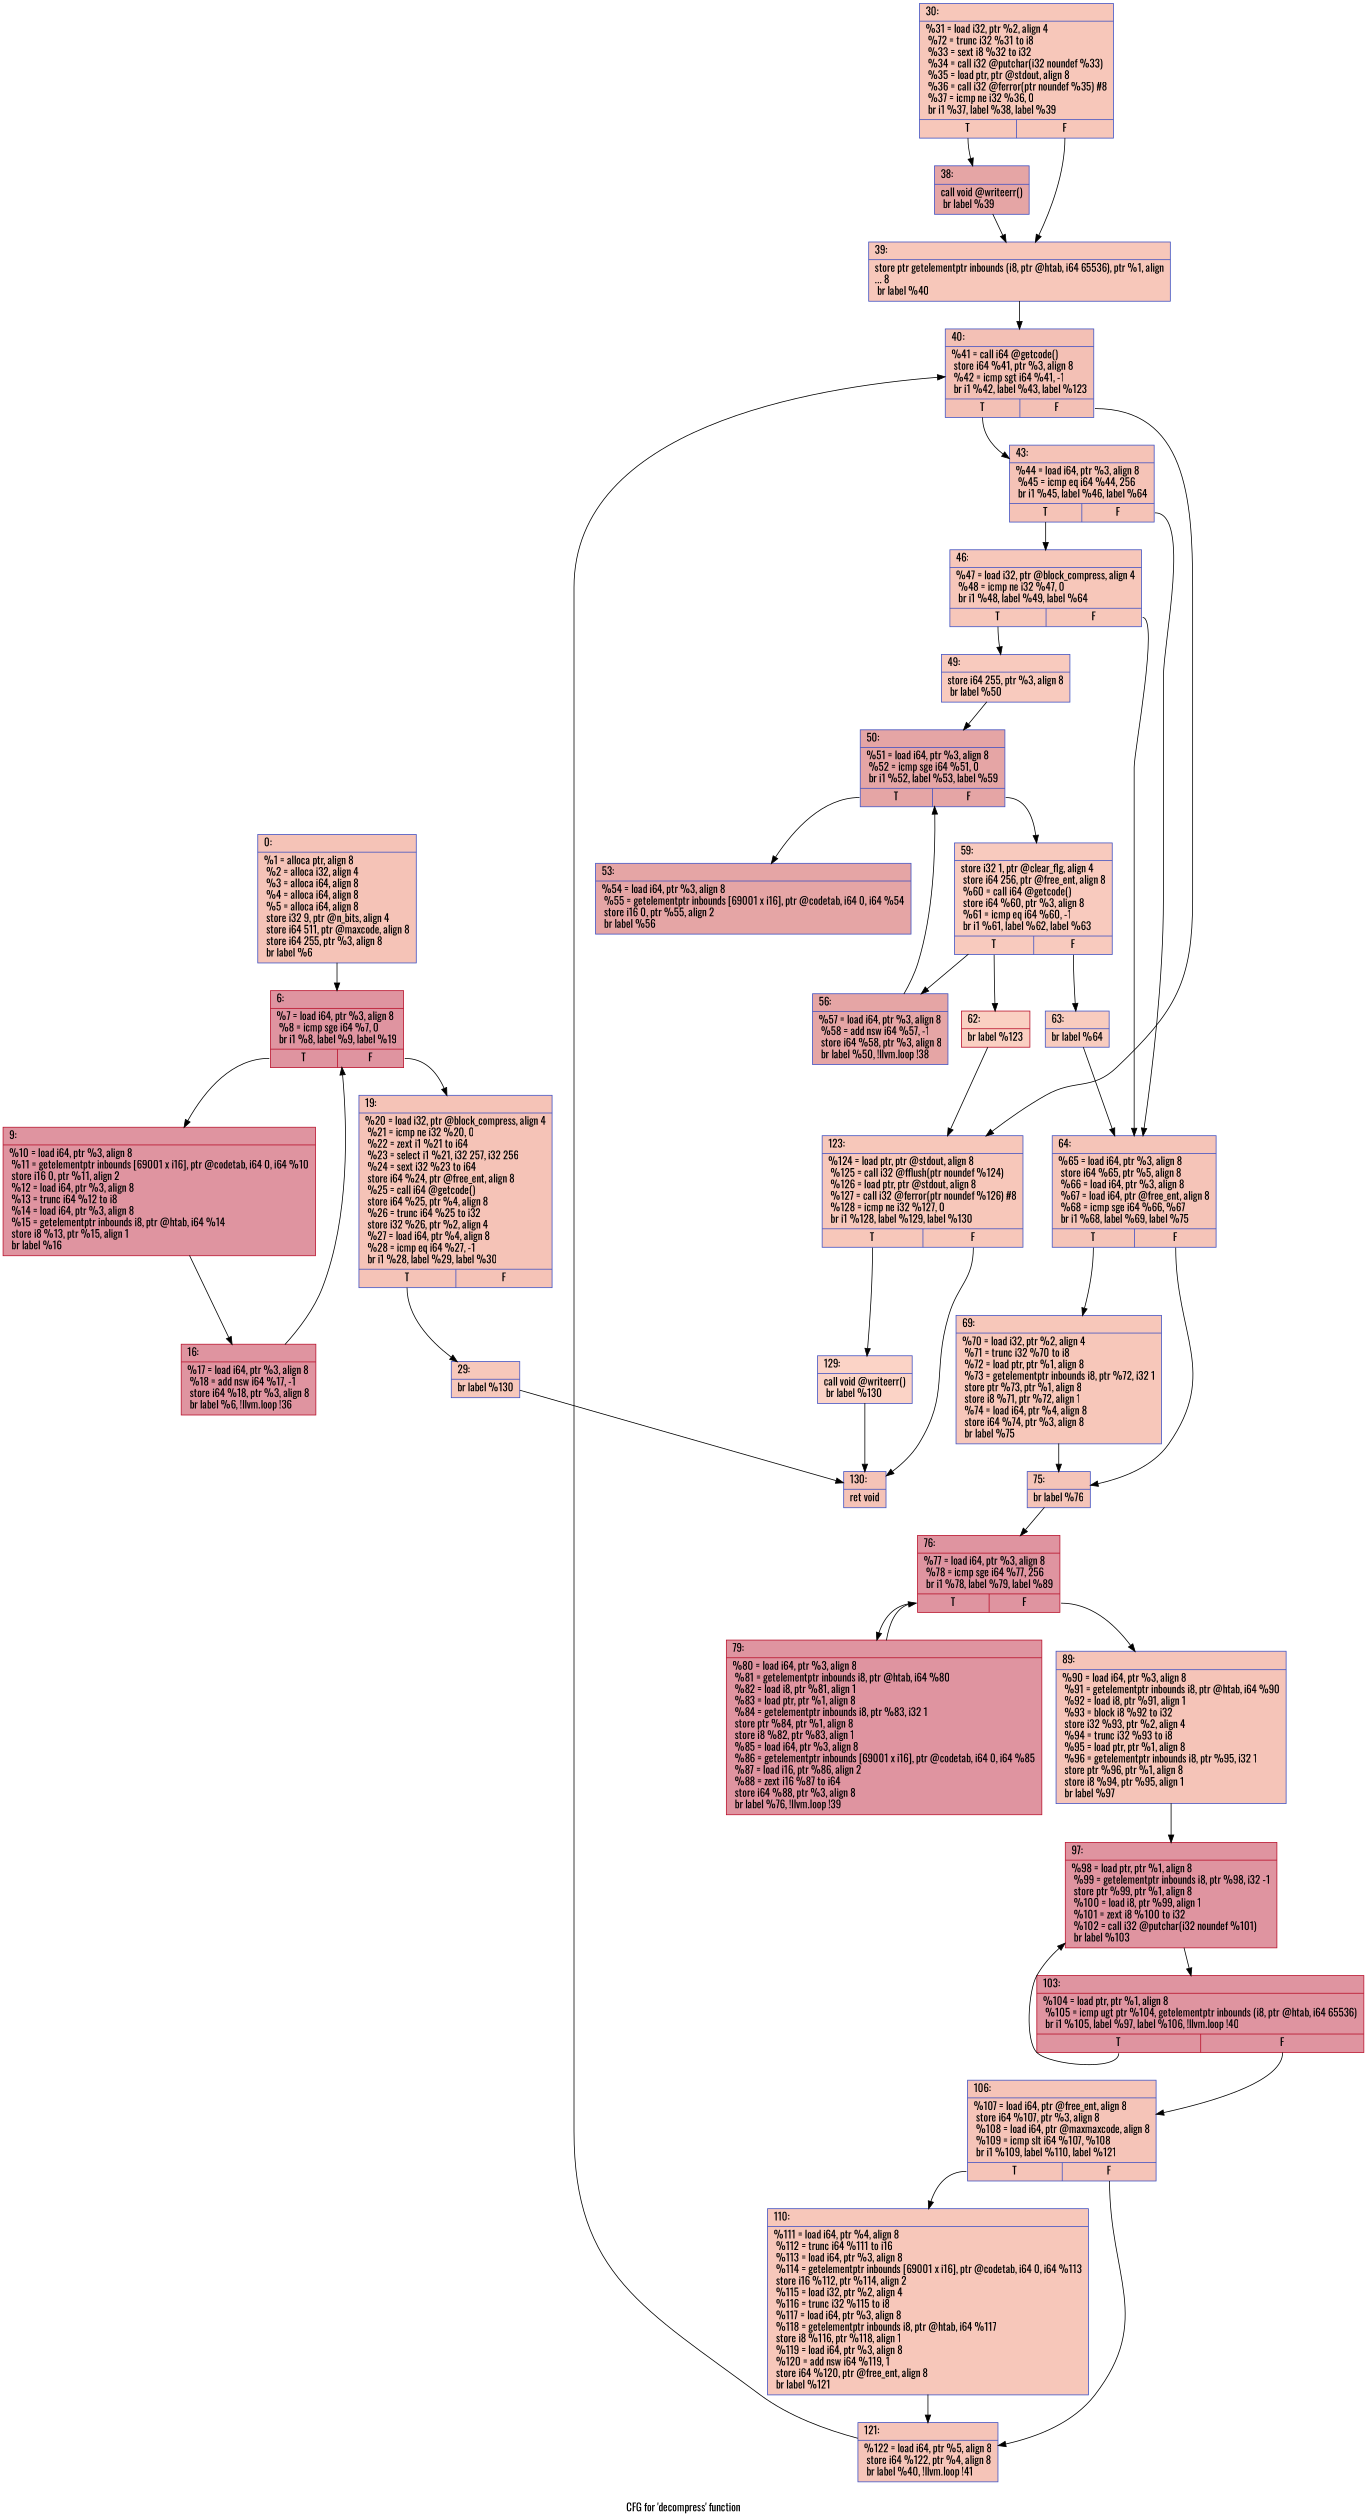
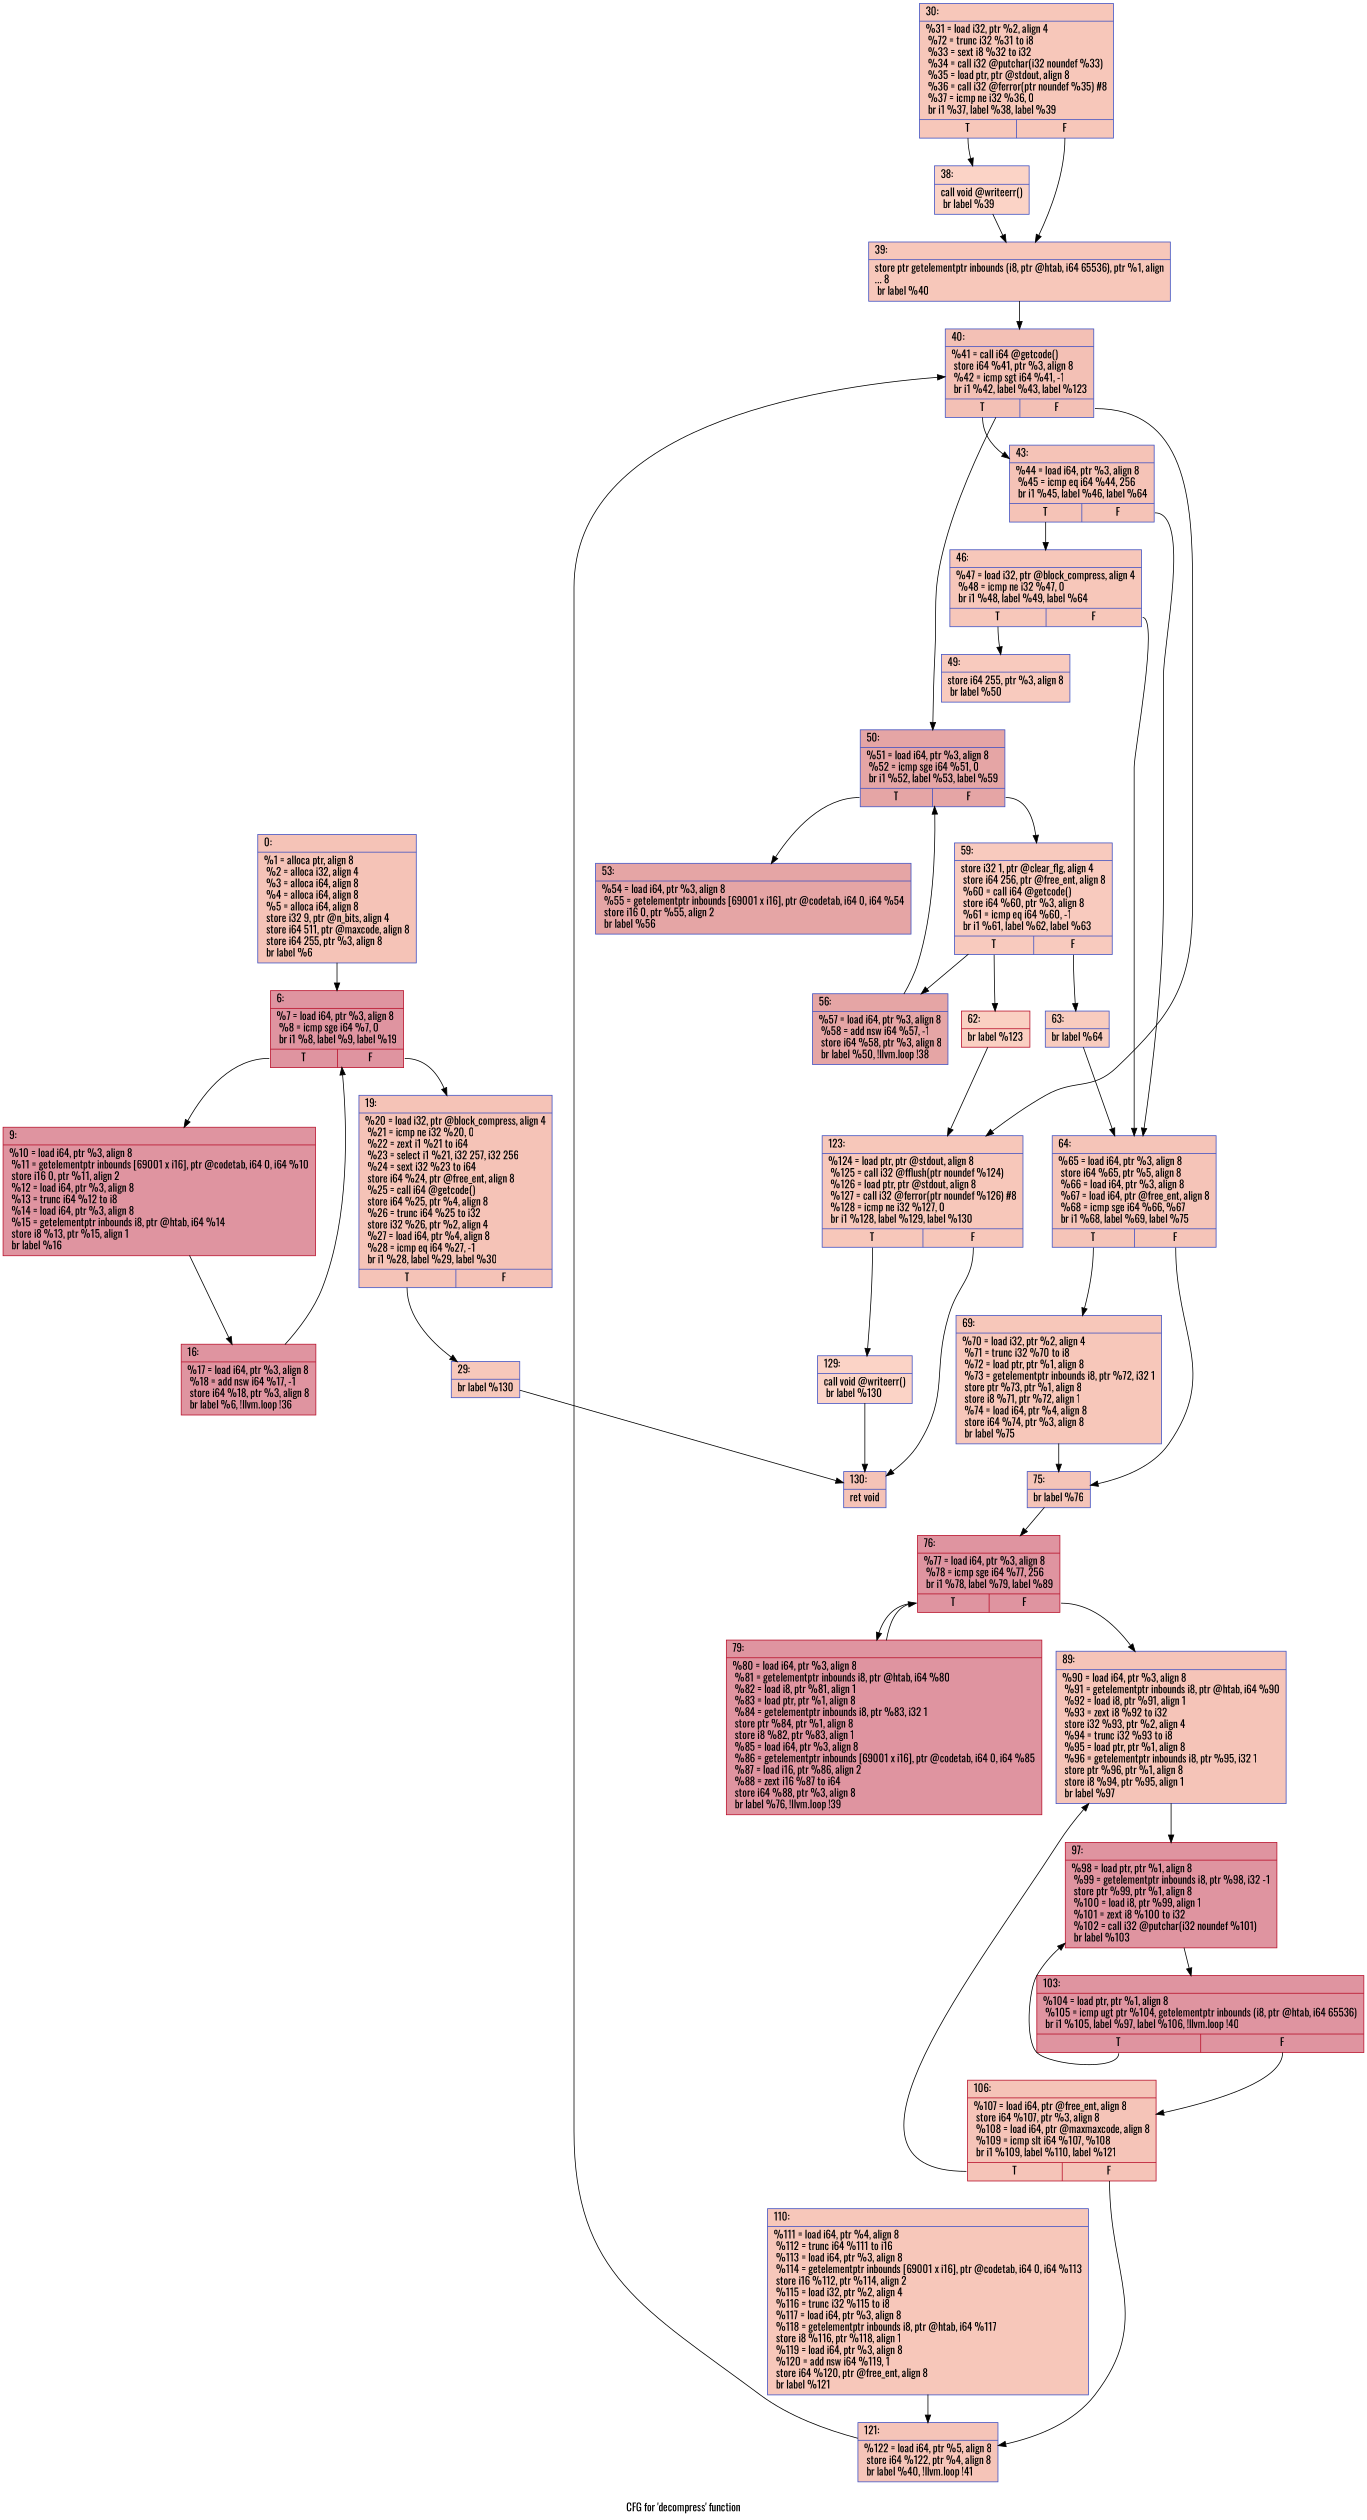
(982, 190) -> (982, 190)
(978, 713) -> (940, 565)
(1118, 1713) -> (1115, 1713)
(1062, 2131) -> (1062, 2131)
(944, 2180) -> (957, 1997)
